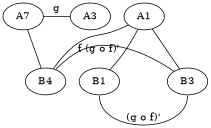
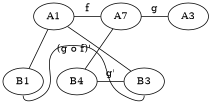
(86, 39) -> (87, 16)
(102, 49) -> (111, 74)
